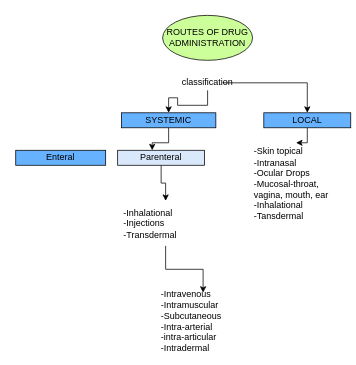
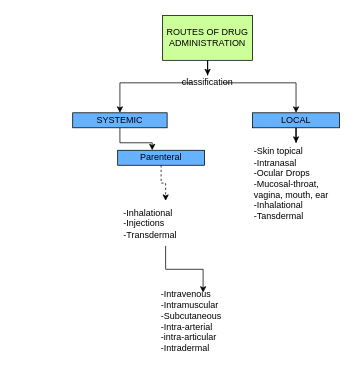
(207, 38) -> (207, 38)
none -> (207, 70)
(168, 120) -> (120, 120)
(307, 120) -> (296, 120)
(60, 158) -> none
(161, 158) -> (161, 158)
(161, 182) -> (161, 182)
